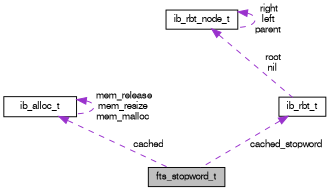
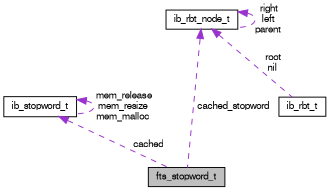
(40, 107) -> (40, 107)
(240, 144) -> (194, 103)
